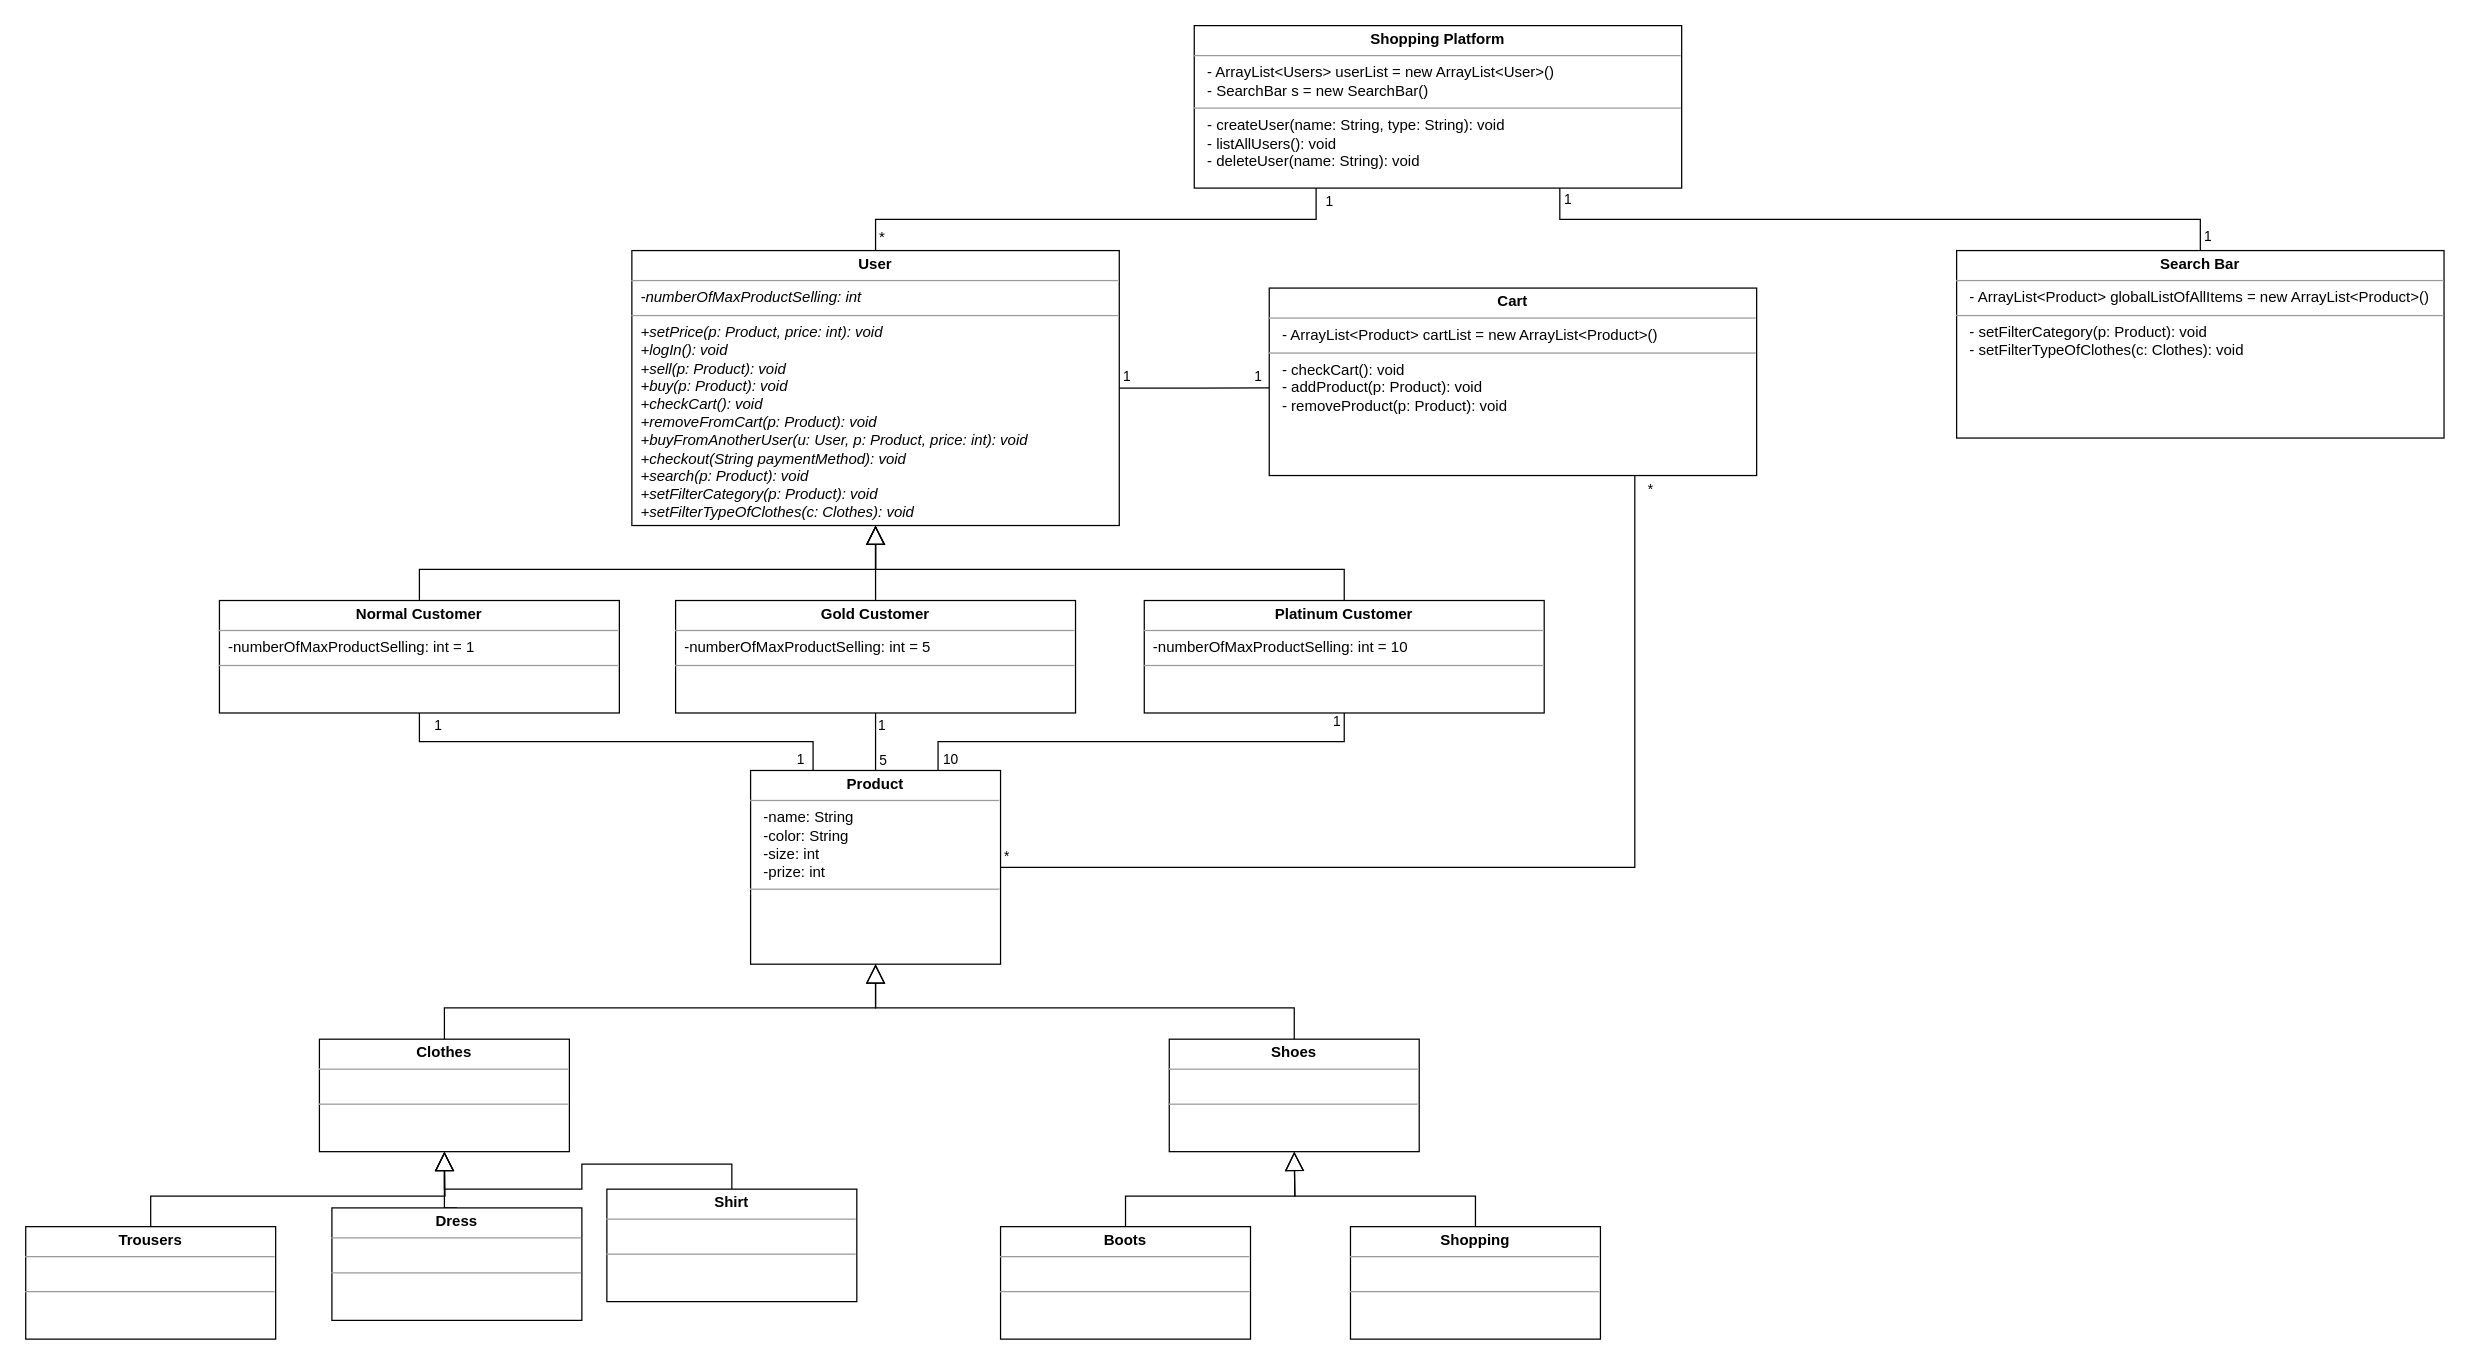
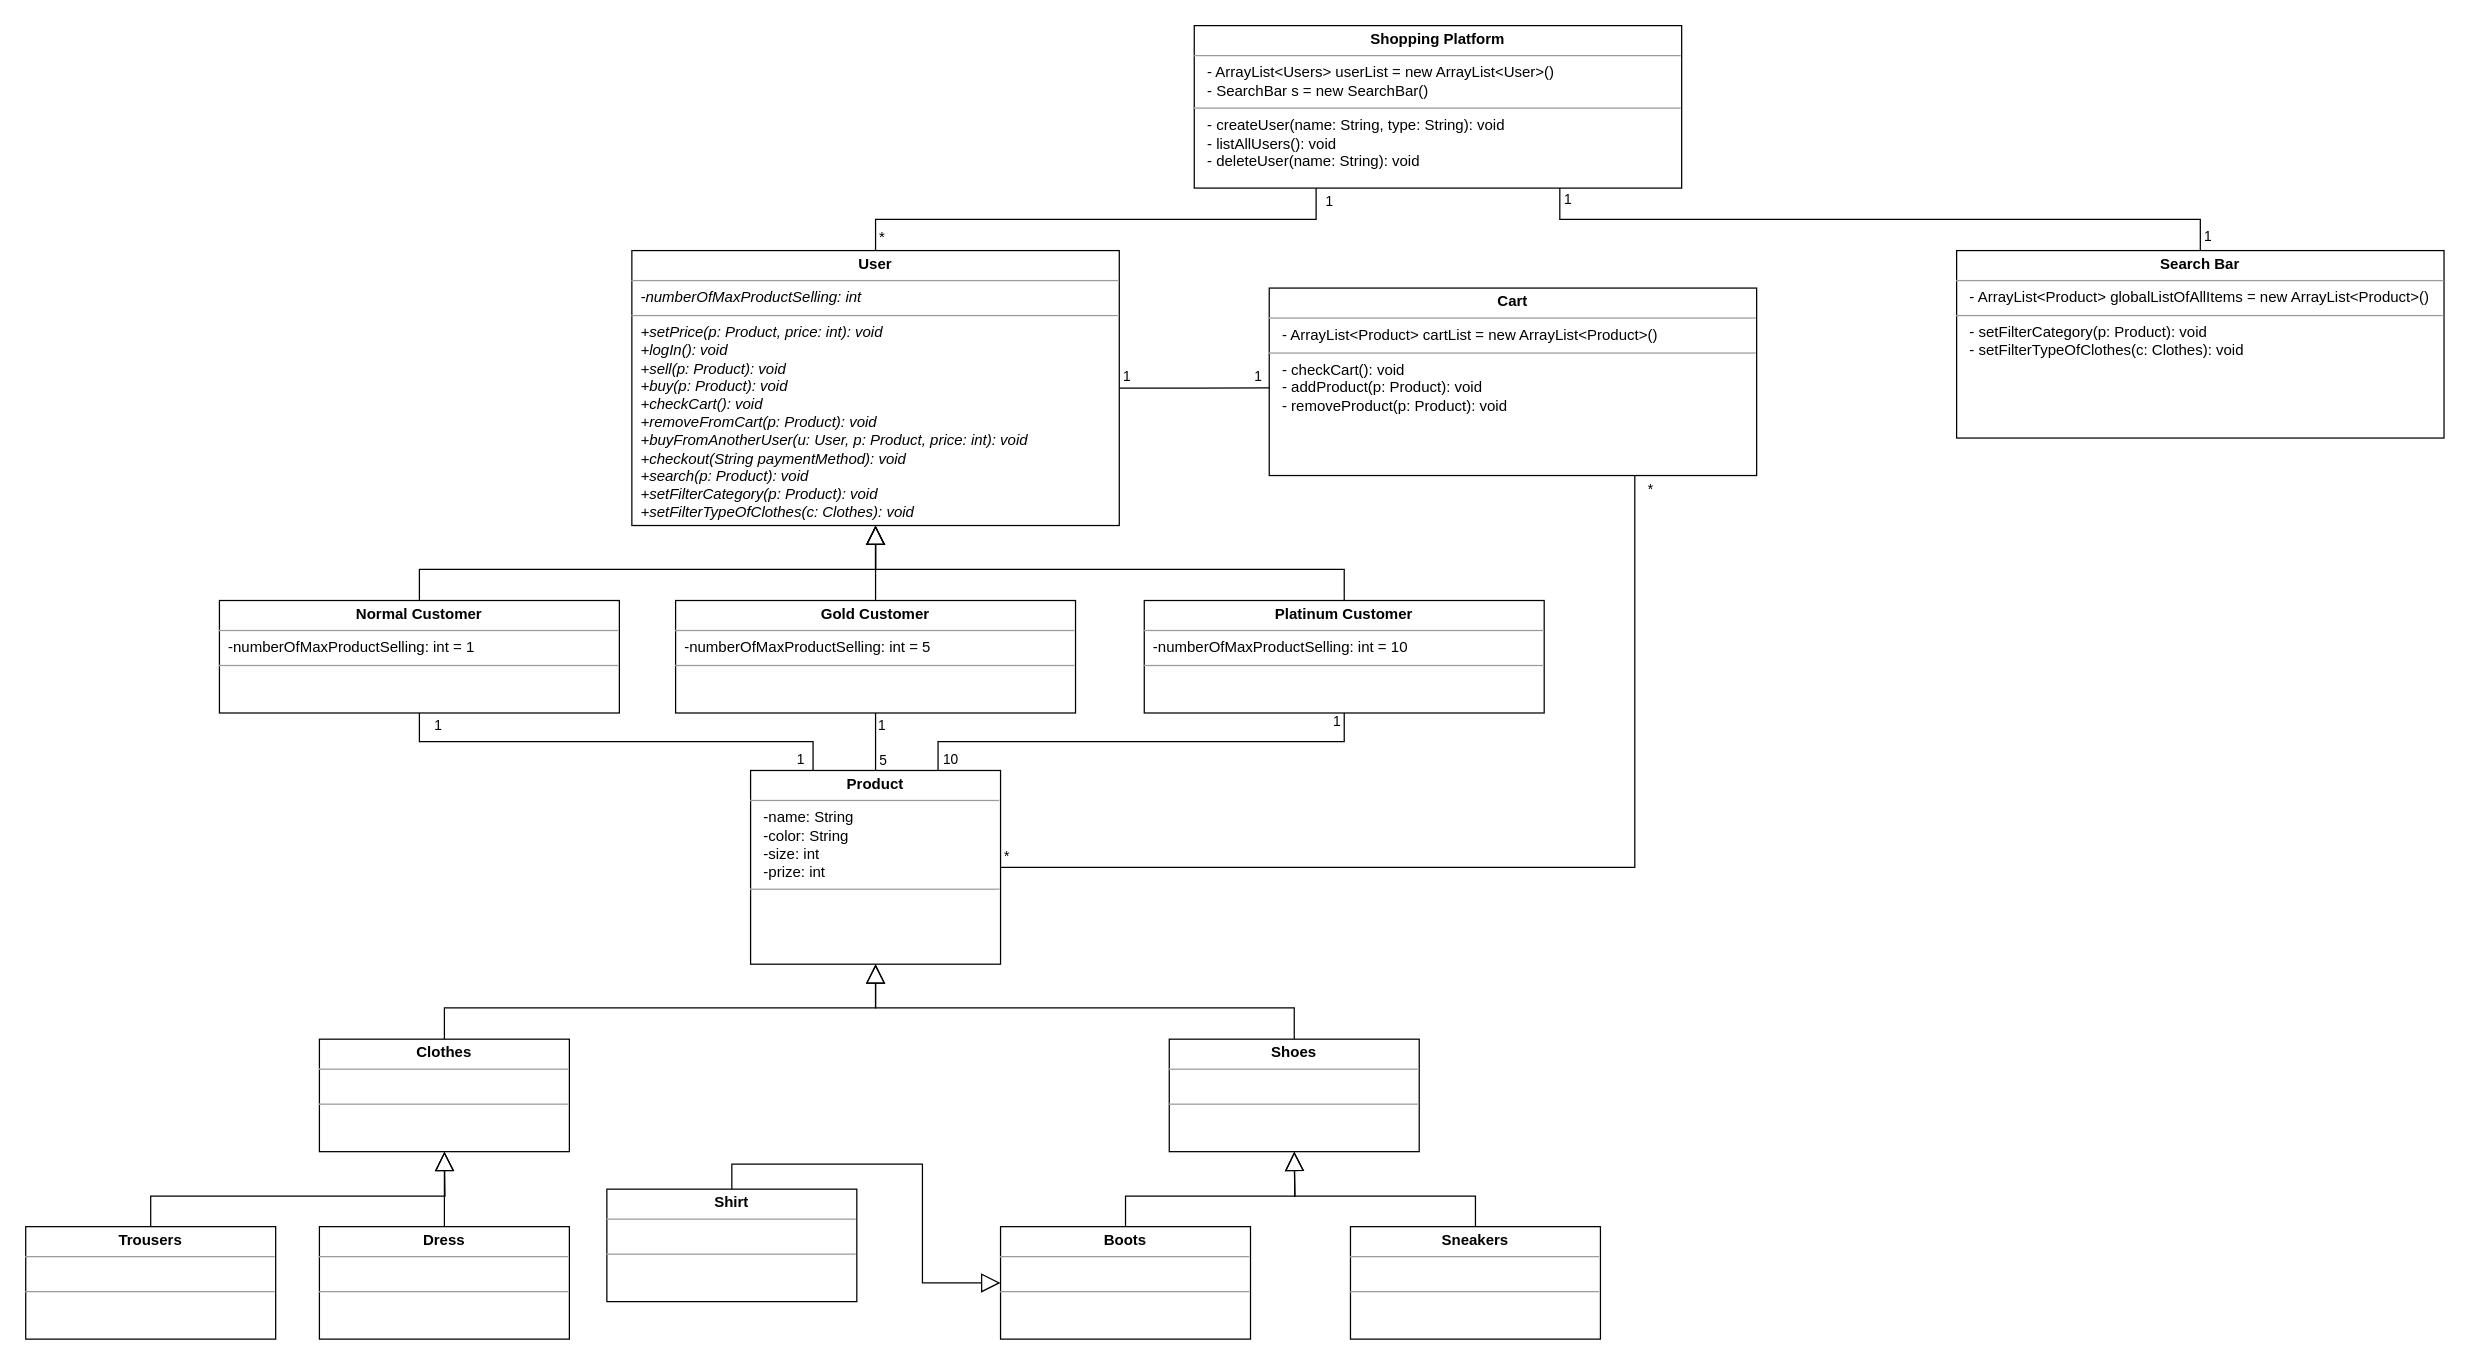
(582, 1167) -> (914, 1164)
(1382, 1236) -> (1384, 1236)
(457, 1264) -> (444, 1283)
